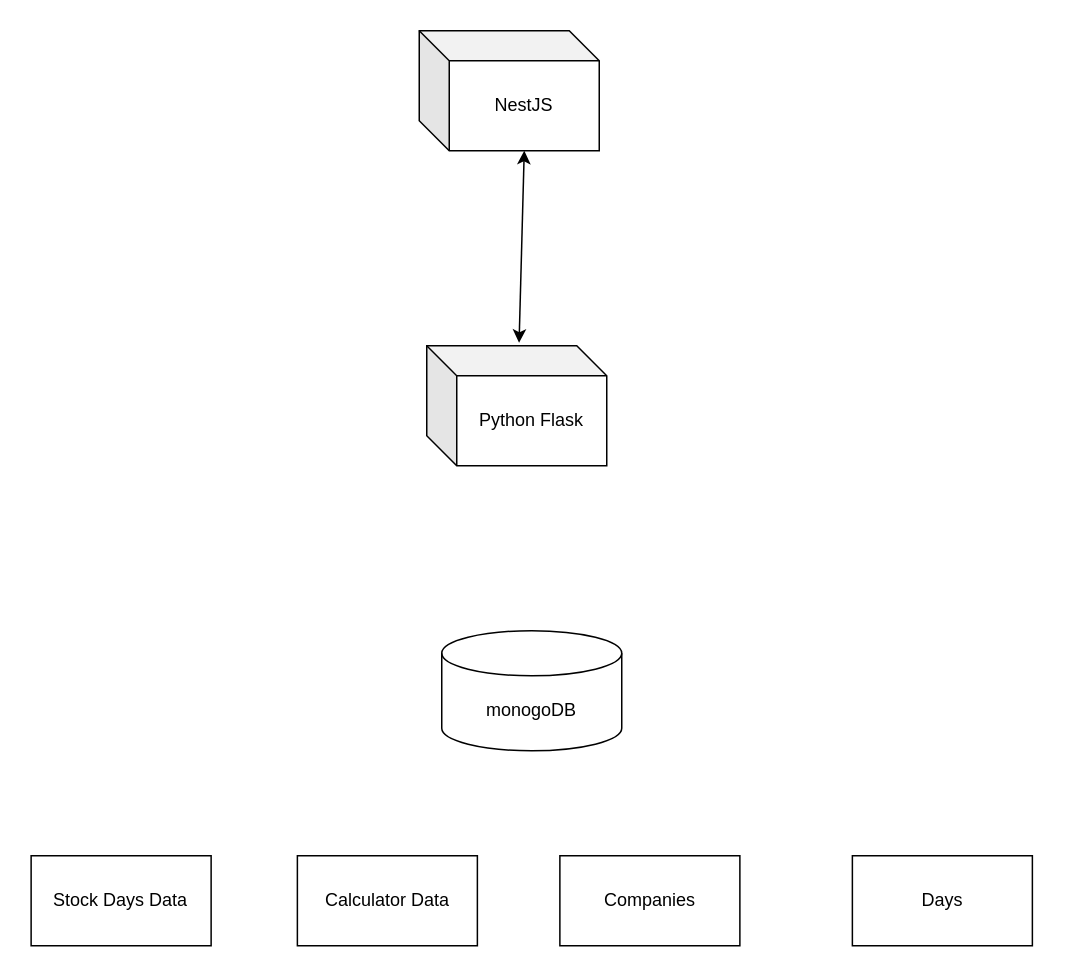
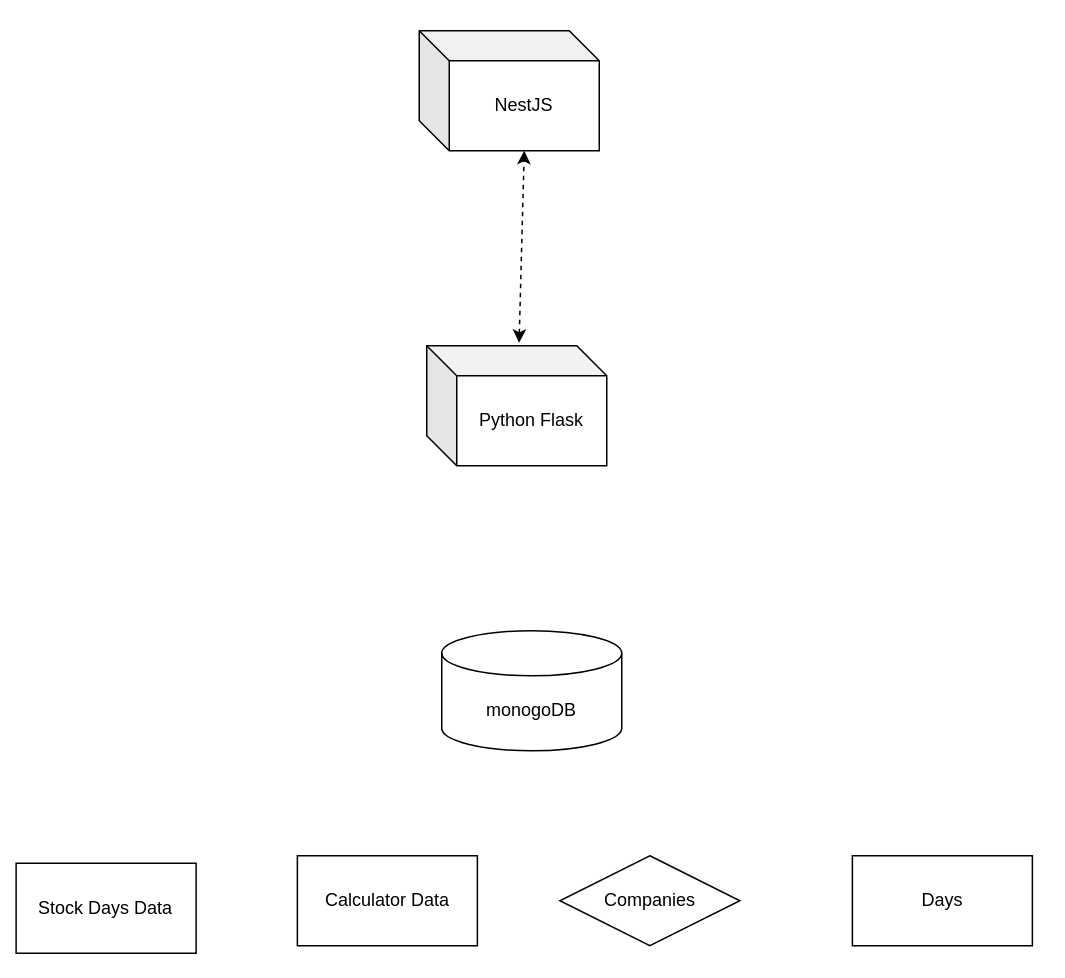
(522, 246) -> (522, 246)
(121, 901) -> (106, 908)
(650, 901) -> (650, 901)
